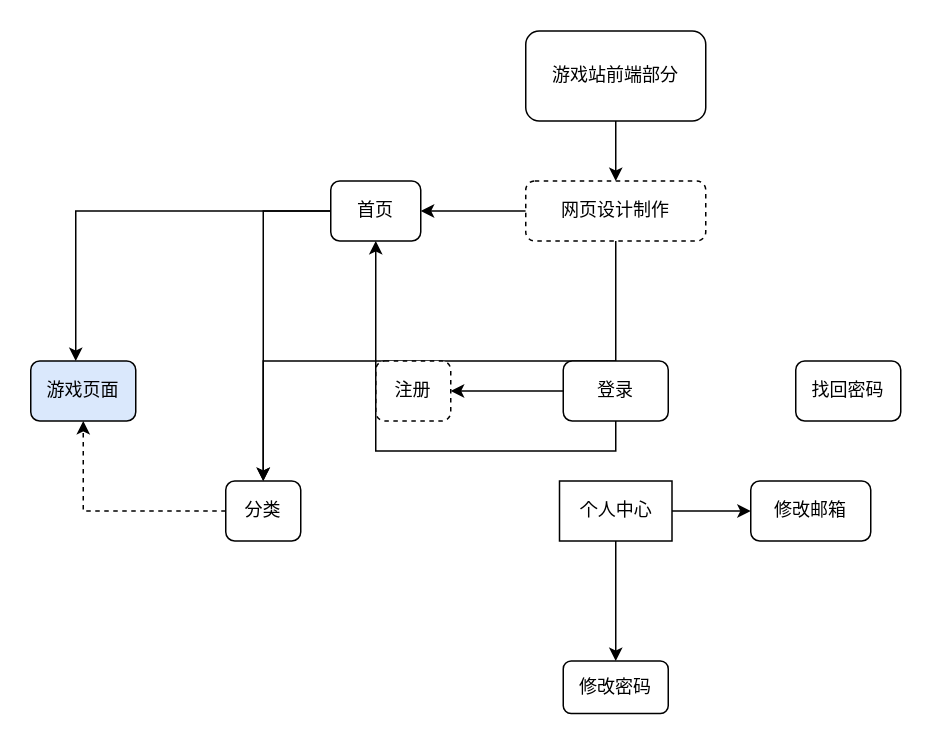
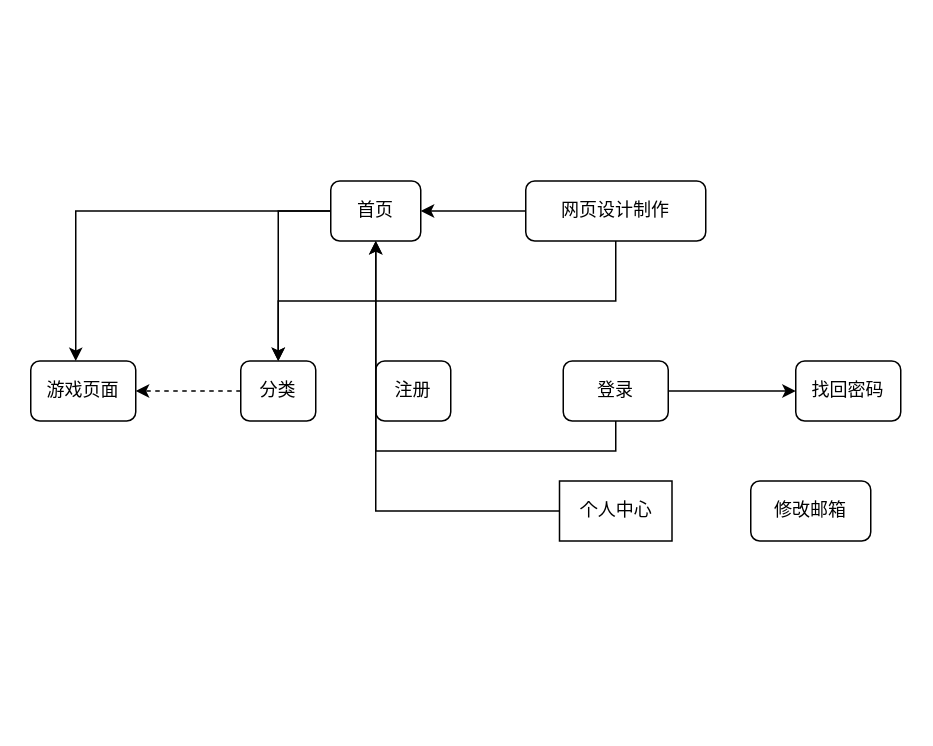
(616, 76) -> none
(616, 146) -> none
(616, 211) -> (616, 211)
(83, 391) -> (83, 391)
(413, 391) -> (413, 391)
(512, 391) -> (727, 391)
(263, 511) -> (278, 391)
(706, 511) -> (438, 511)
(616, 596) -> none
(616, 687) -> none
